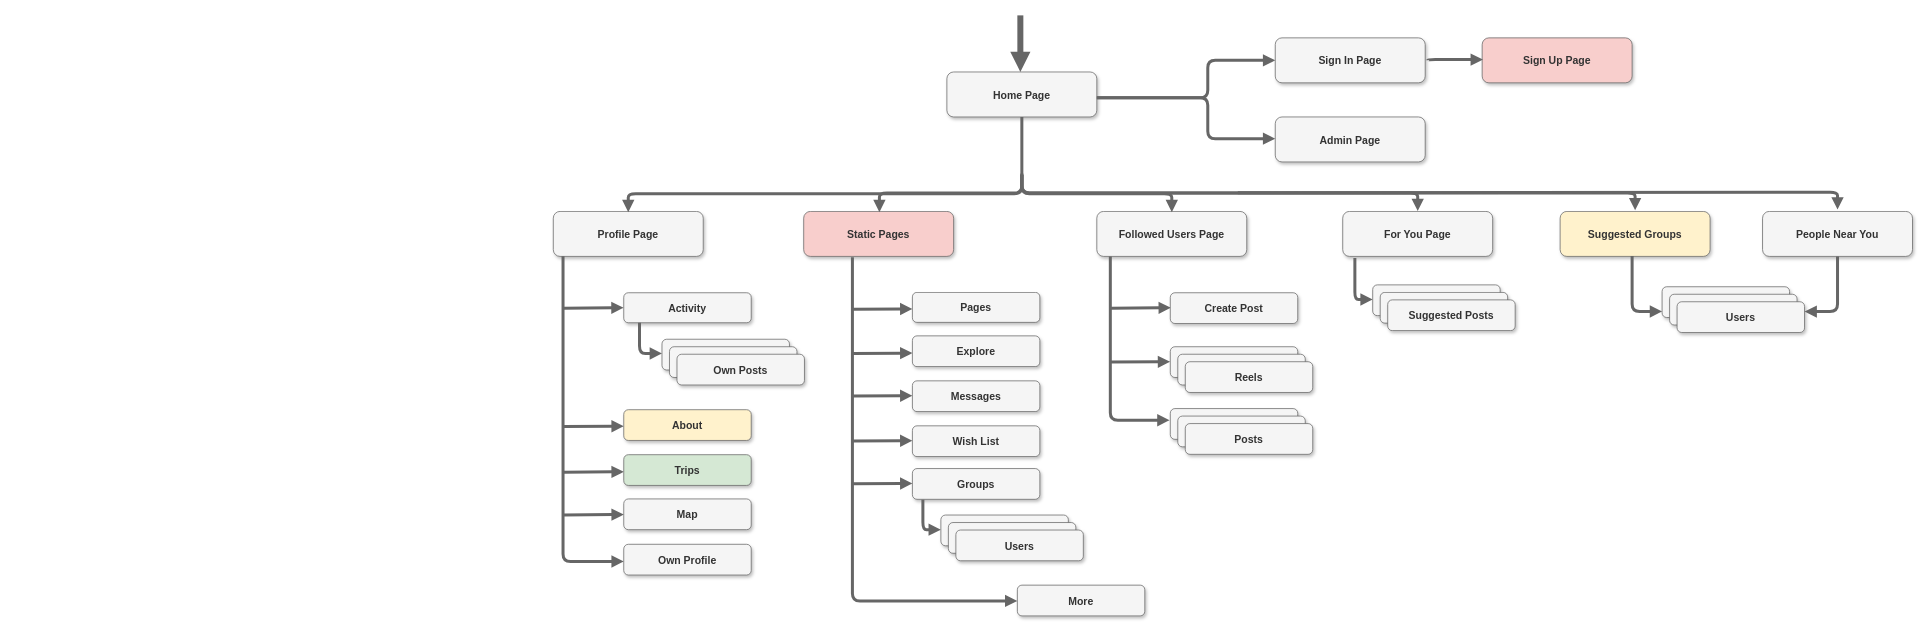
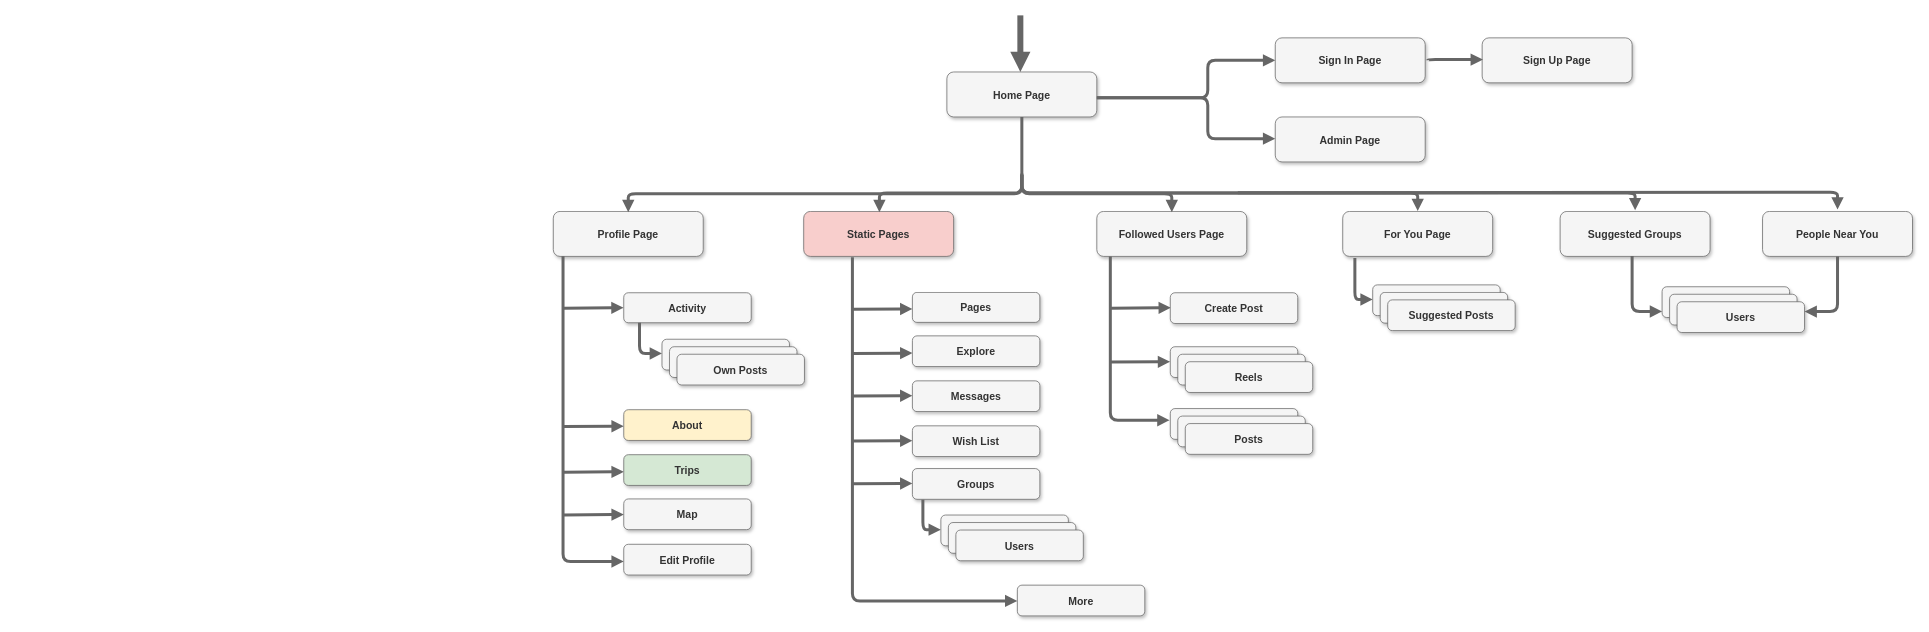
(1557, 60) -> (1557, 60)
(1635, 234) -> (1635, 234)
(687, 561) -> (687, 561)
